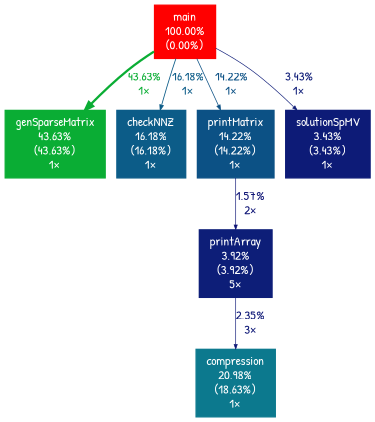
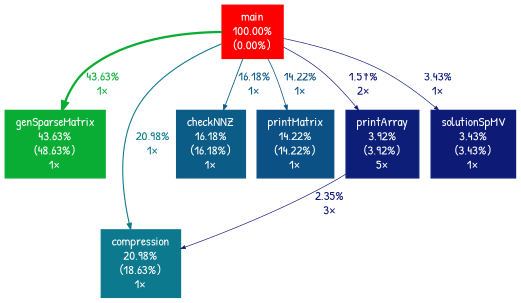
none -> (135, 113)
(55, 144) -> (55, 144)
(236, 201) -> (323, 72)
